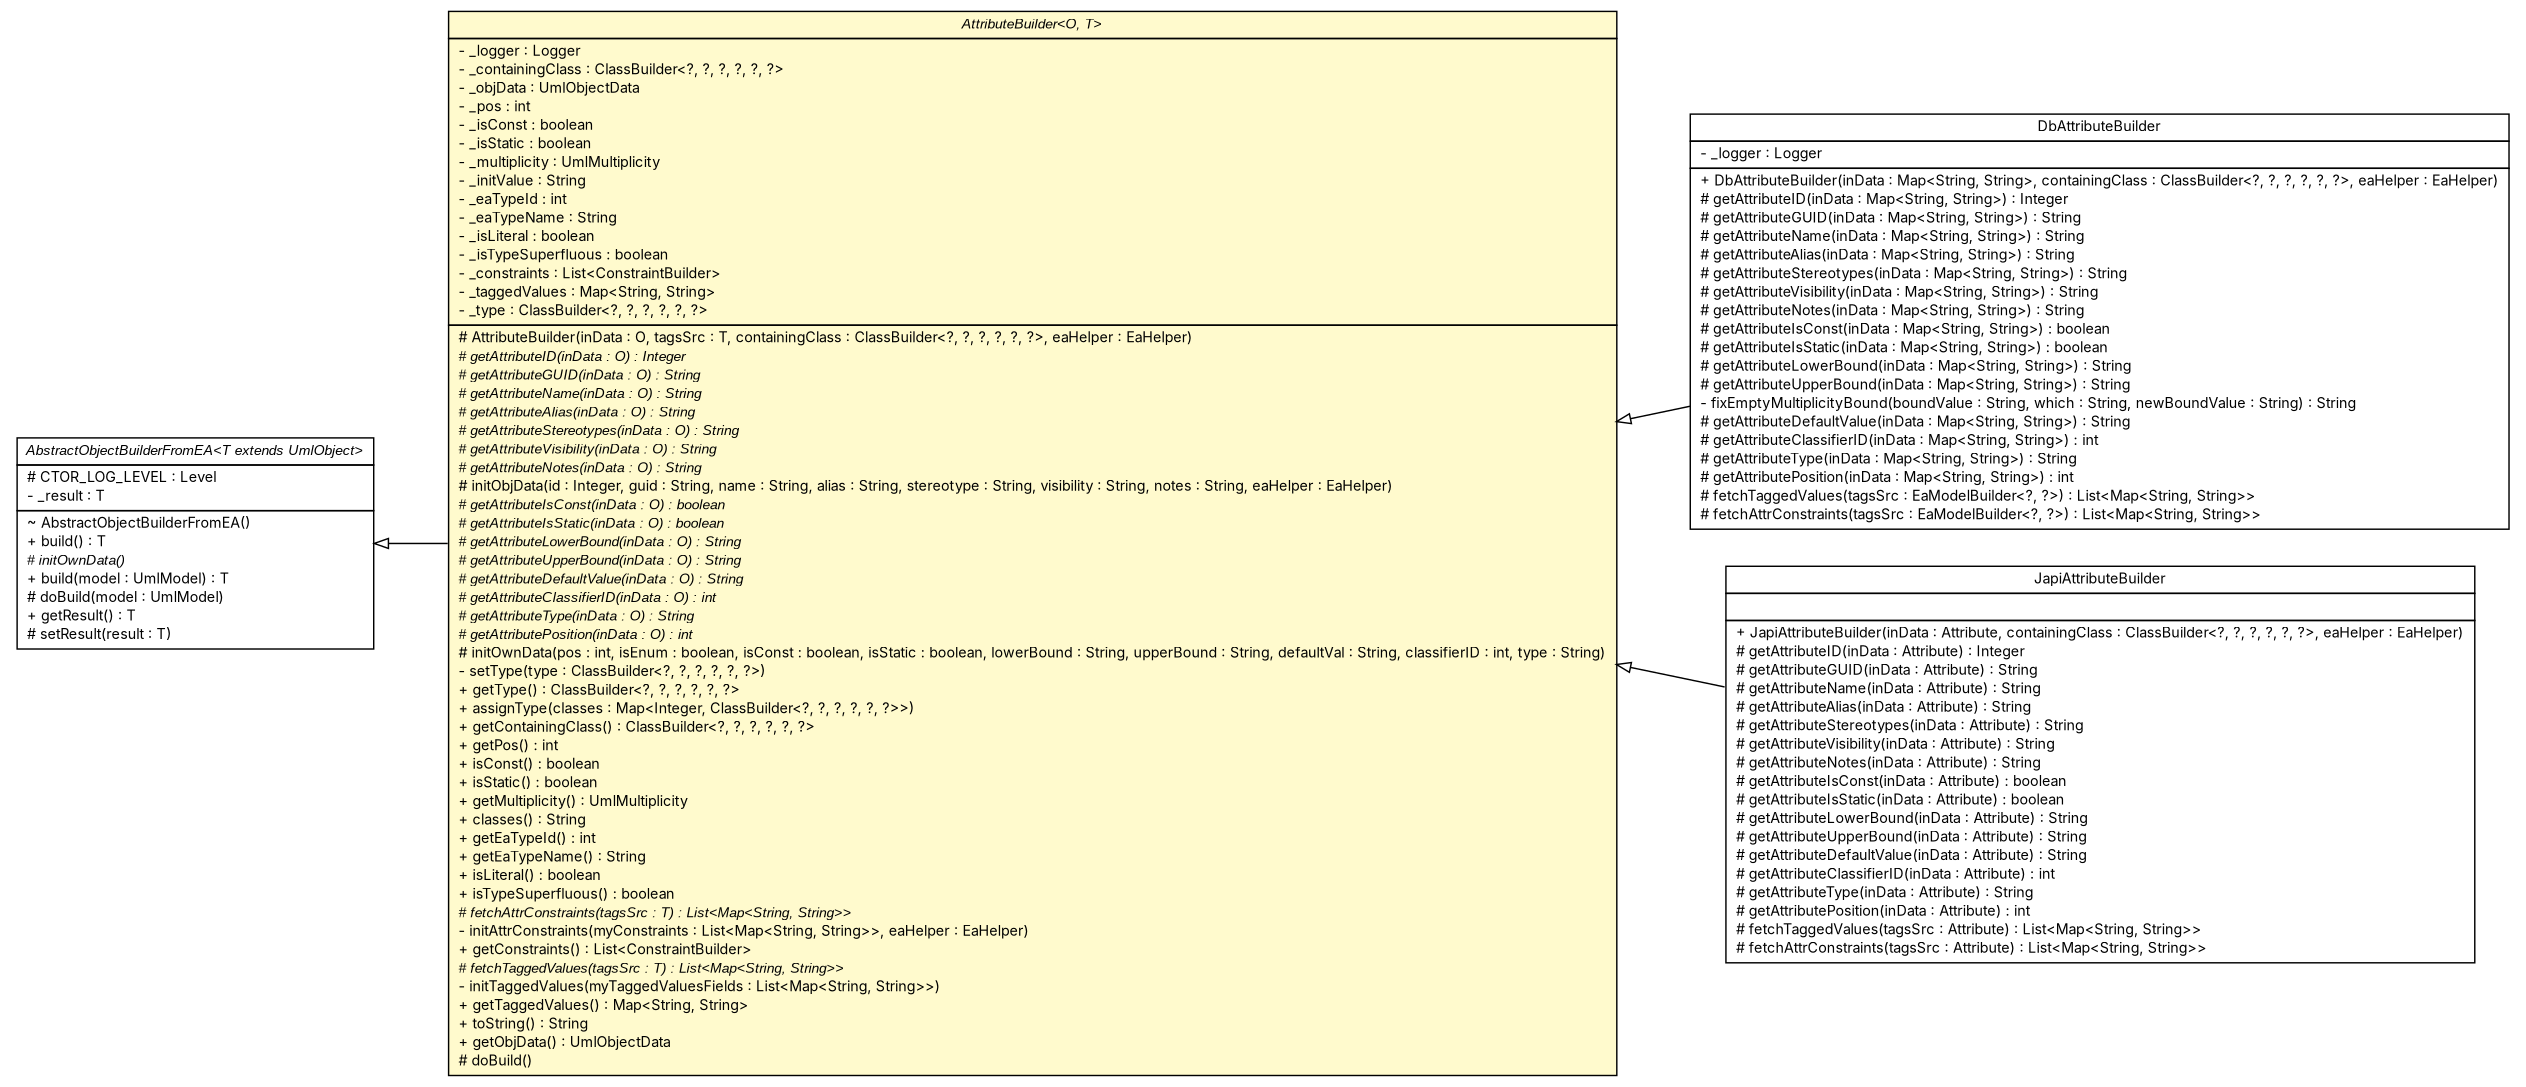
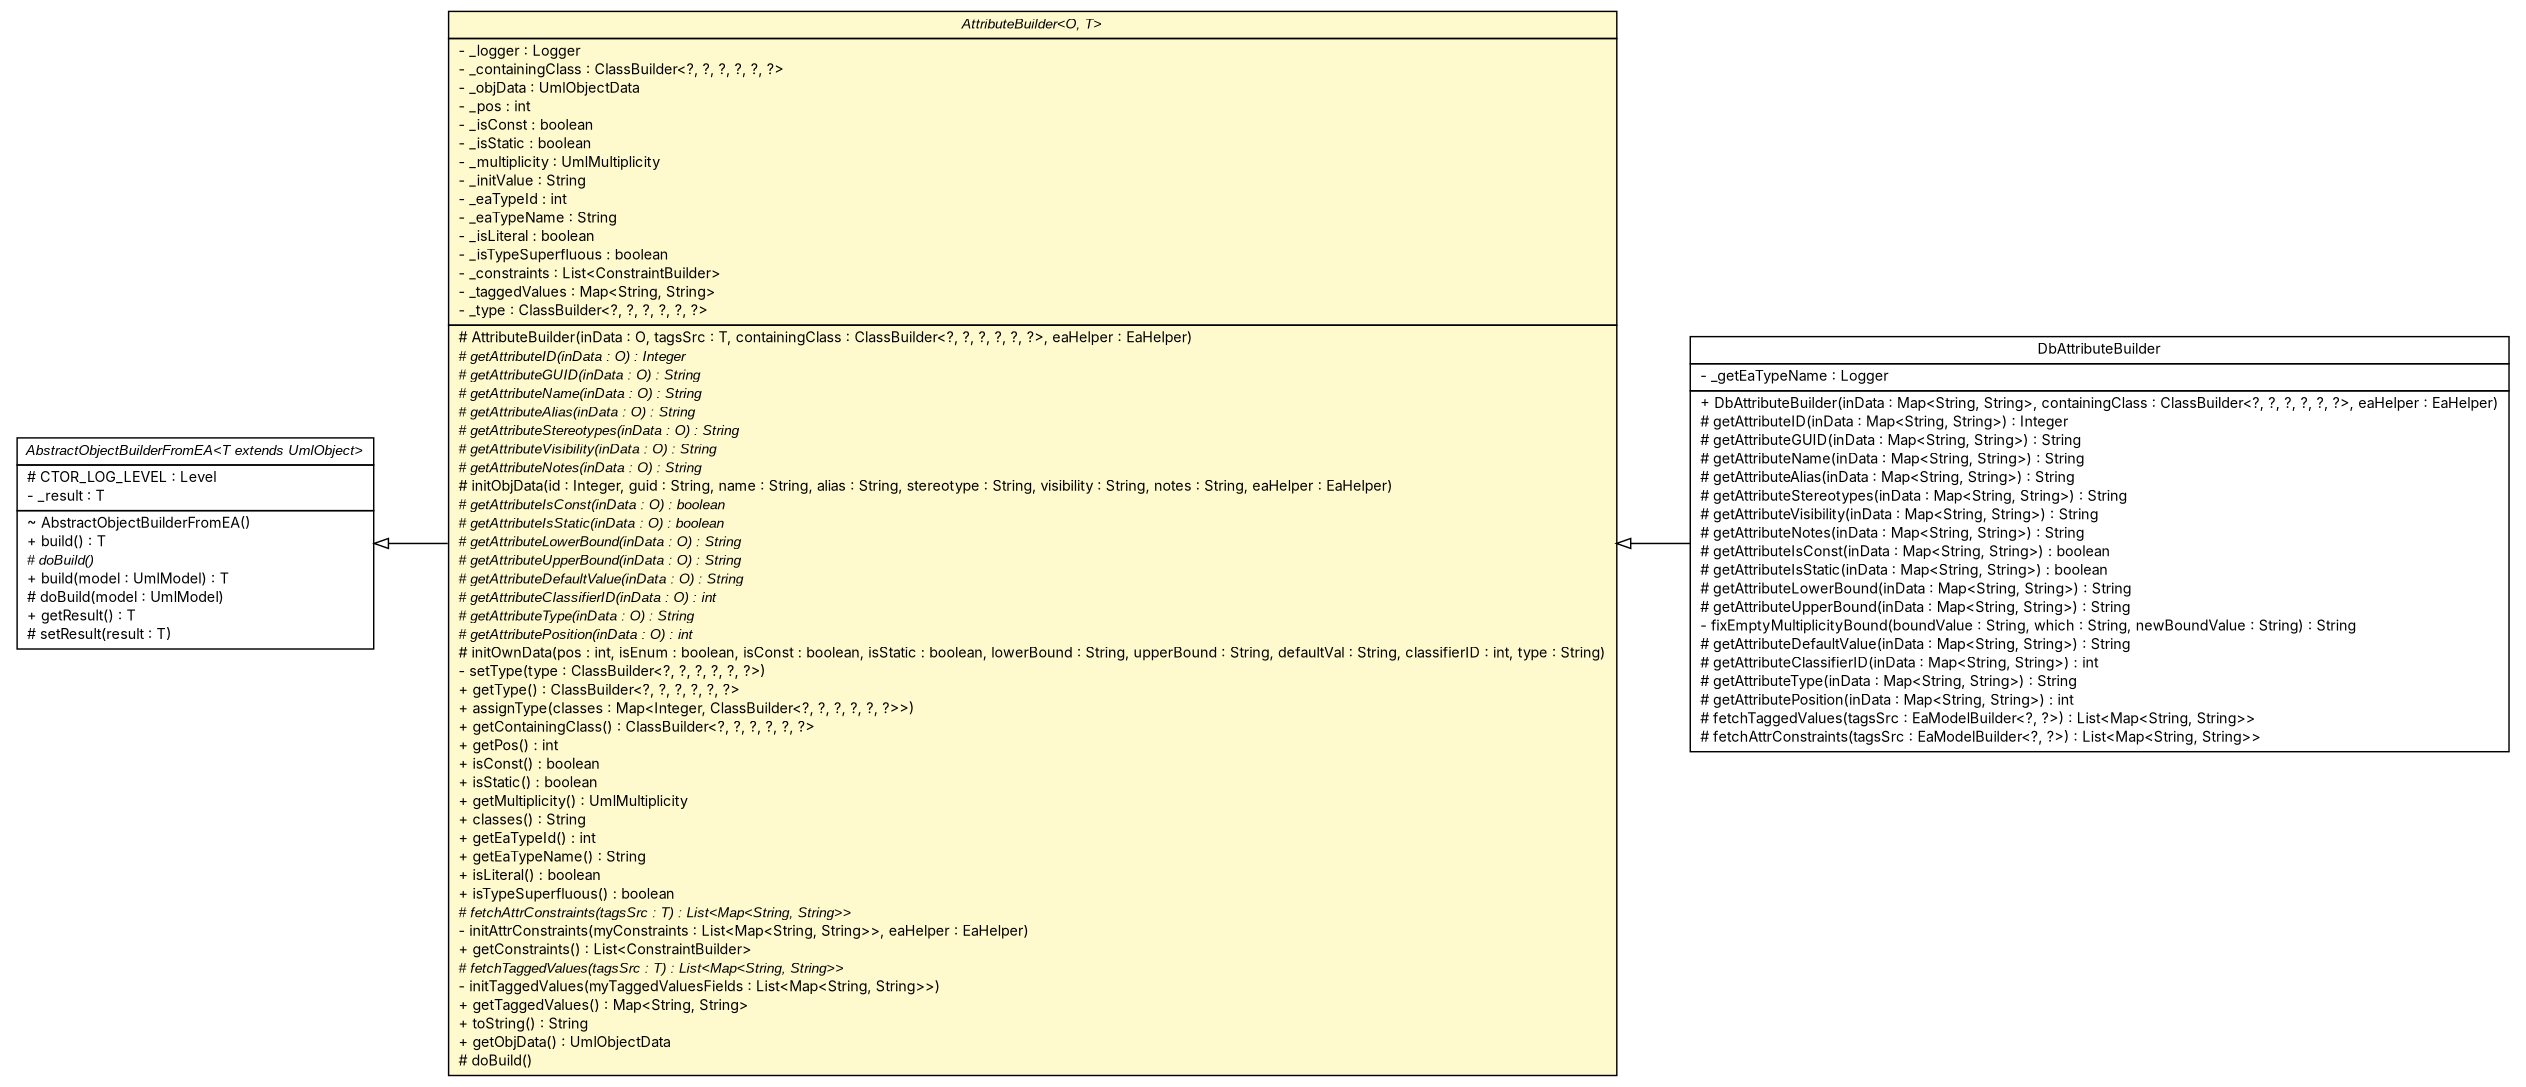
(1762, 154) -> (1795, 377)
(76, 561) -> (61, 561)
(2100, 765) -> none
